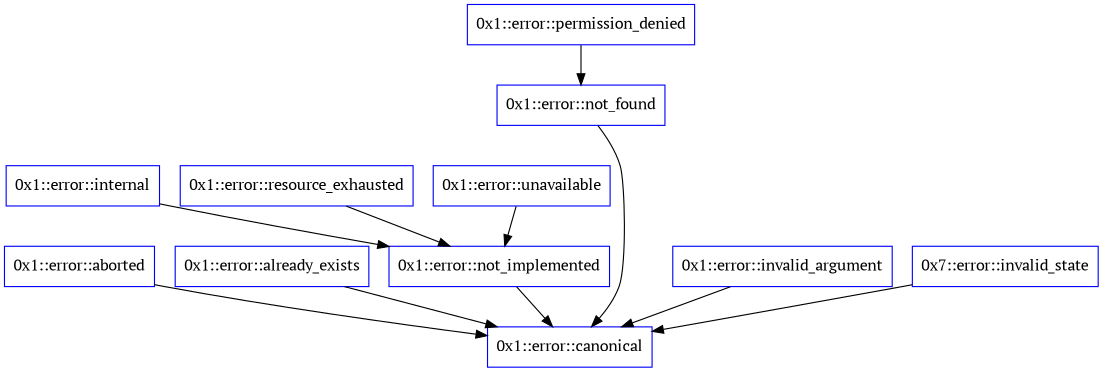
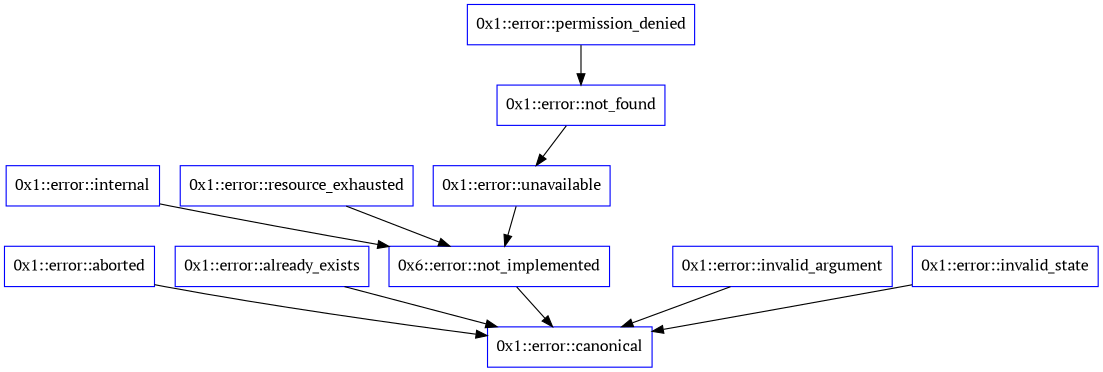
(624, 222) -> (555, 141)
(499, 266) -> (499, 266)
(1005, 266) -> (1005, 266)
